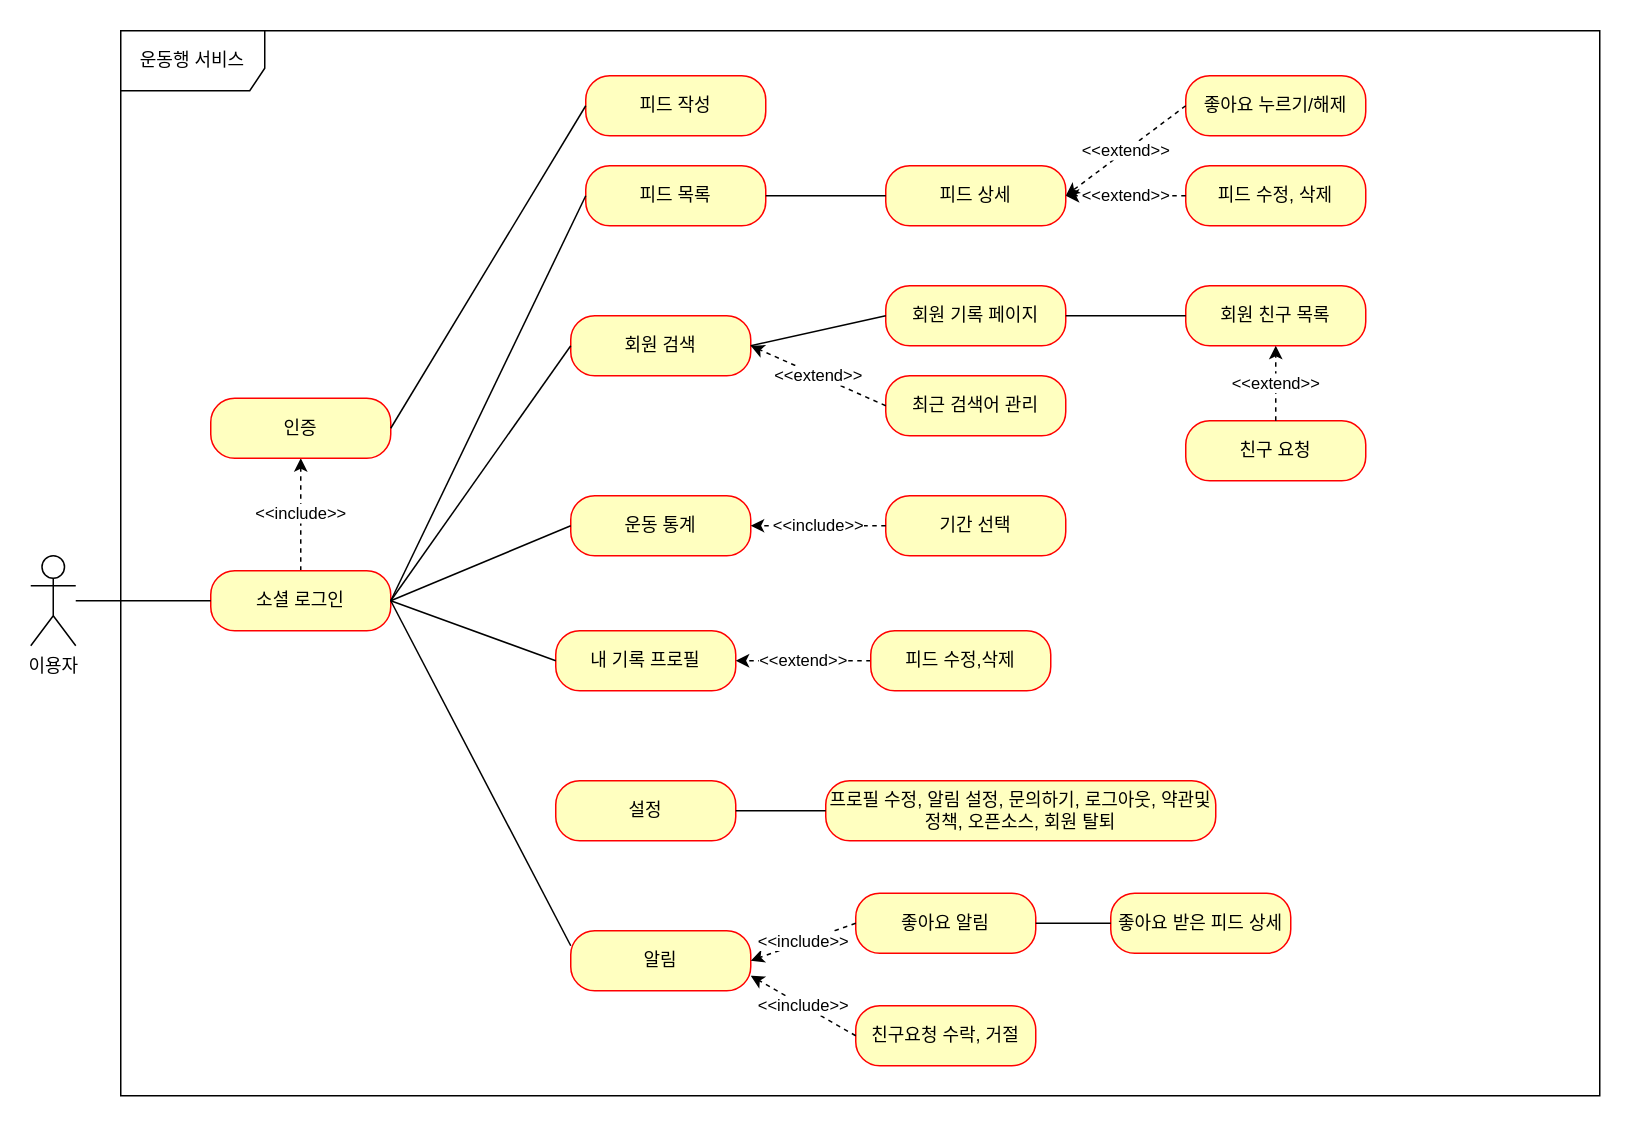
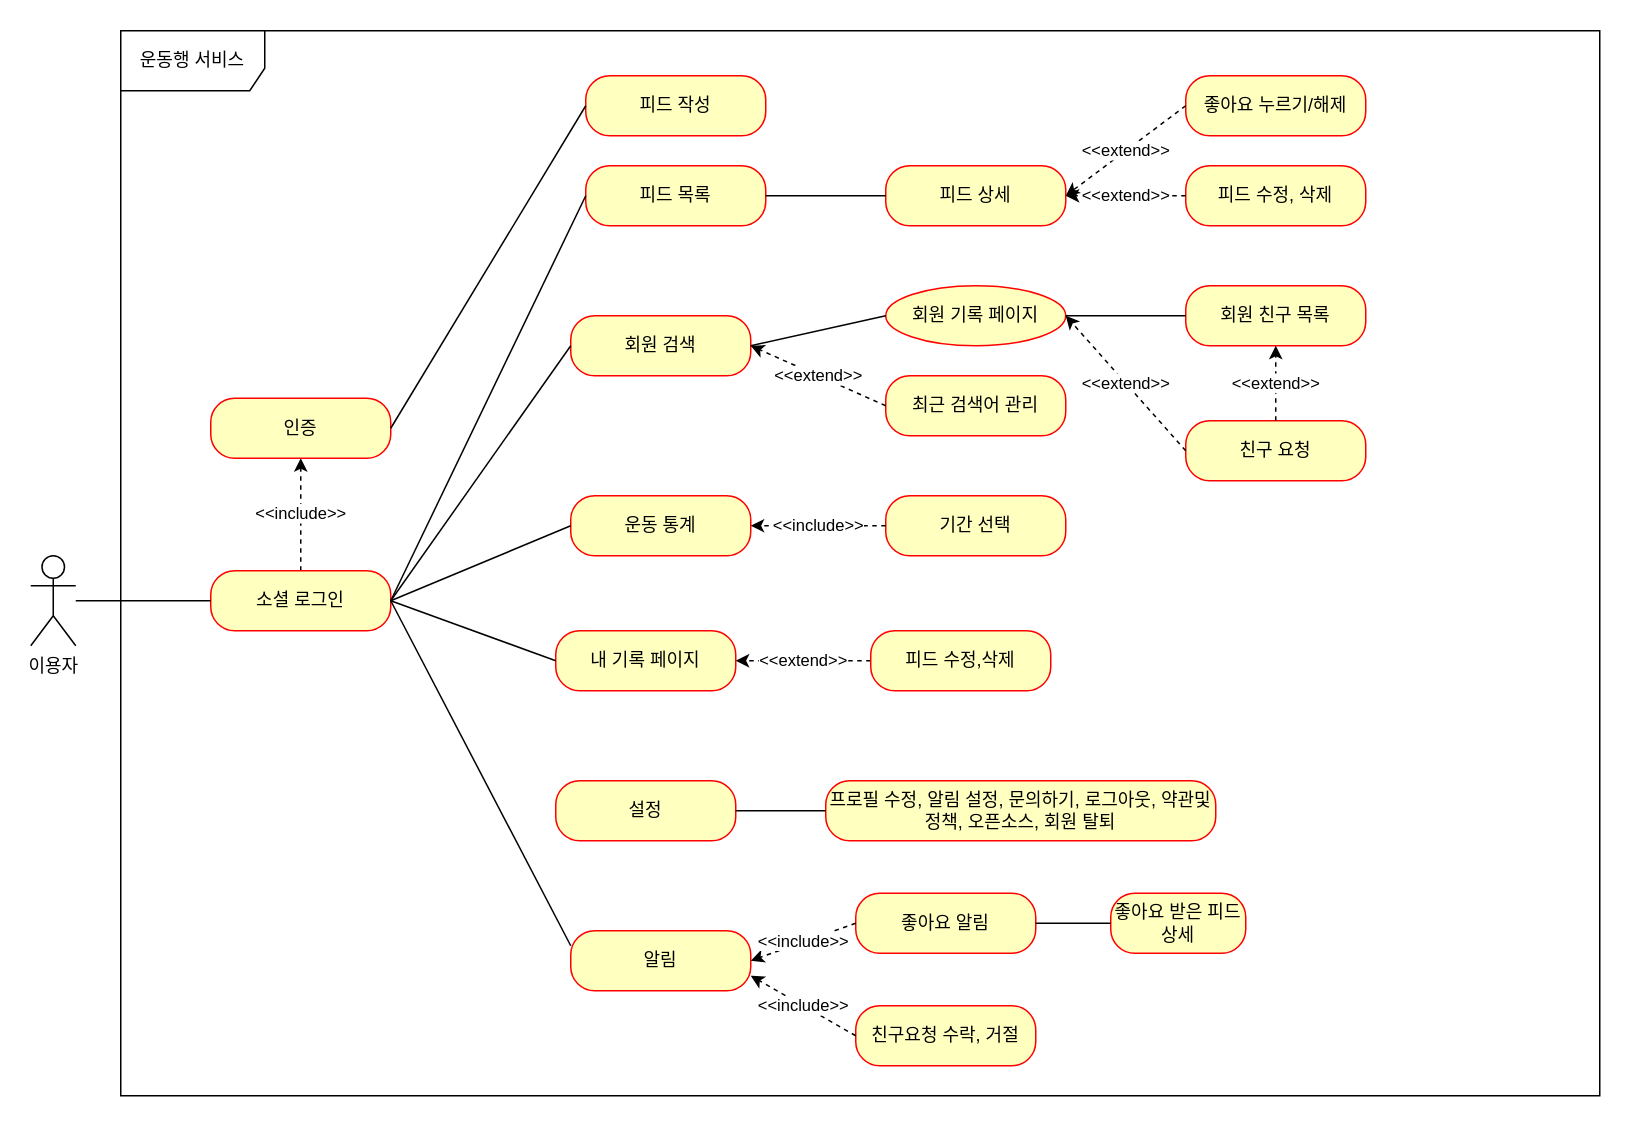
(976, 316) -> (976, 316)
none -> (1129, 387)
(646, 661) -> (646, 661)
(1201, 923) -> (1178, 923)
